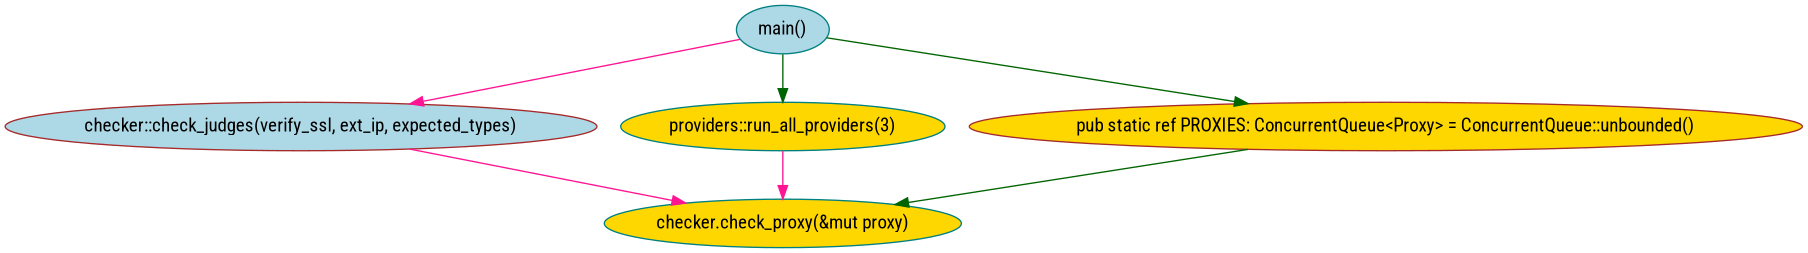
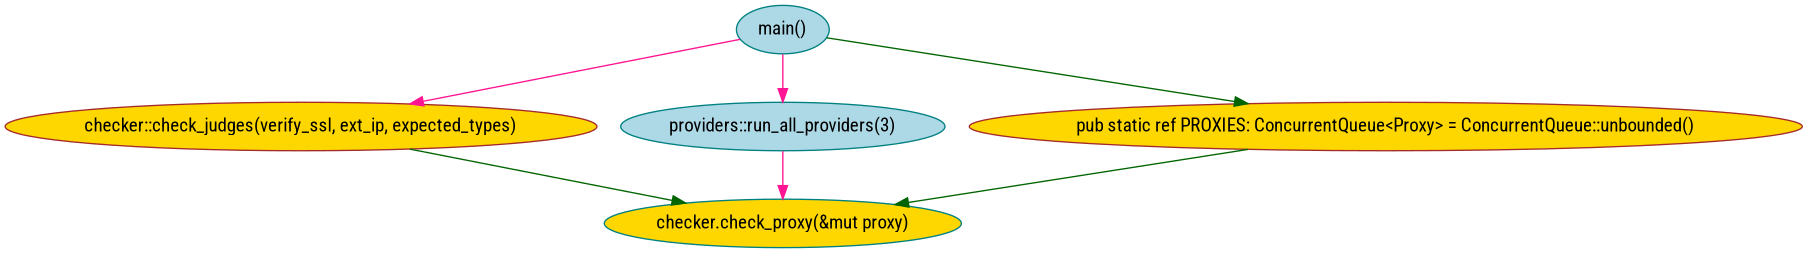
(783, 71) -> (783, 71)
(301, 127) -> (301, 127)
(783, 127) -> (783, 127)
(541, 175) -> (541, 175)
